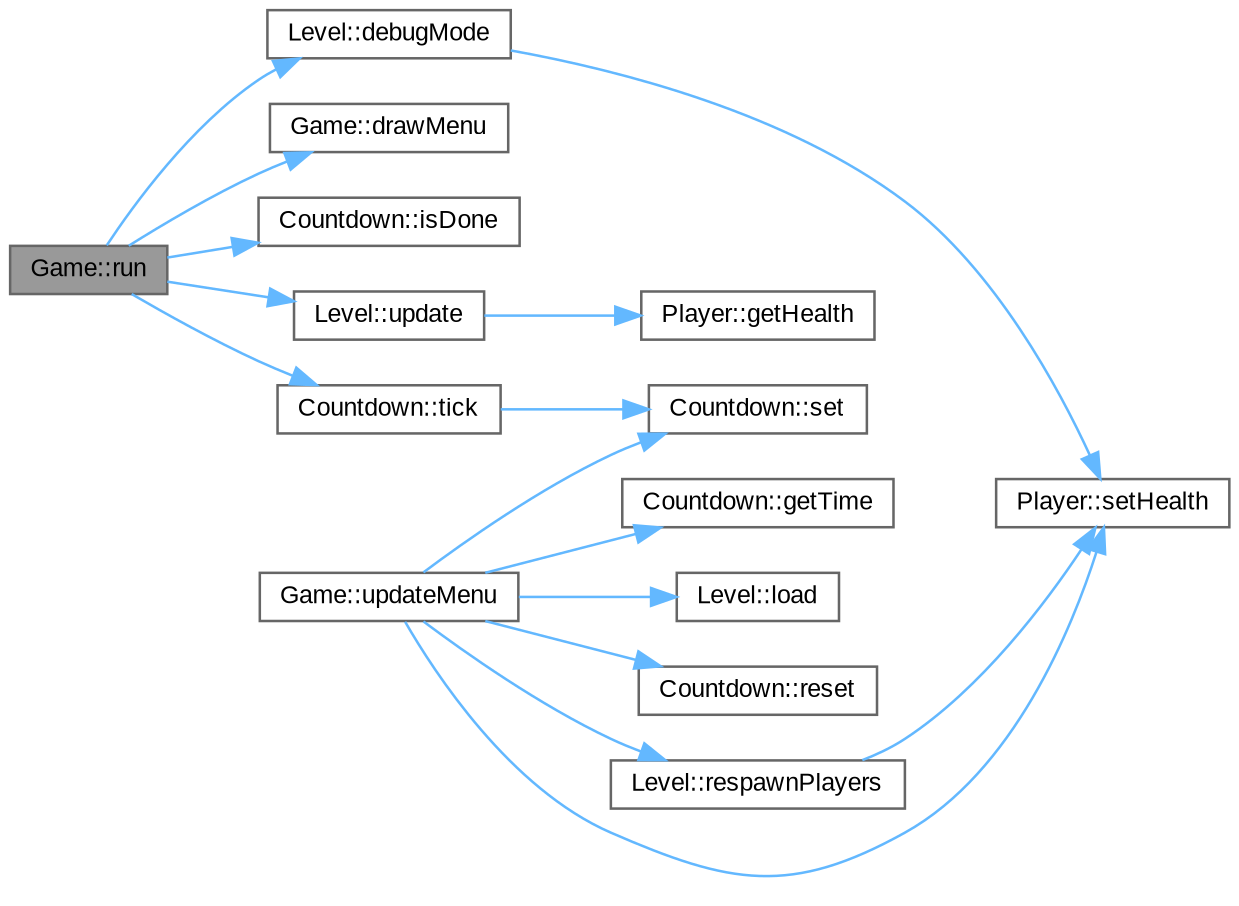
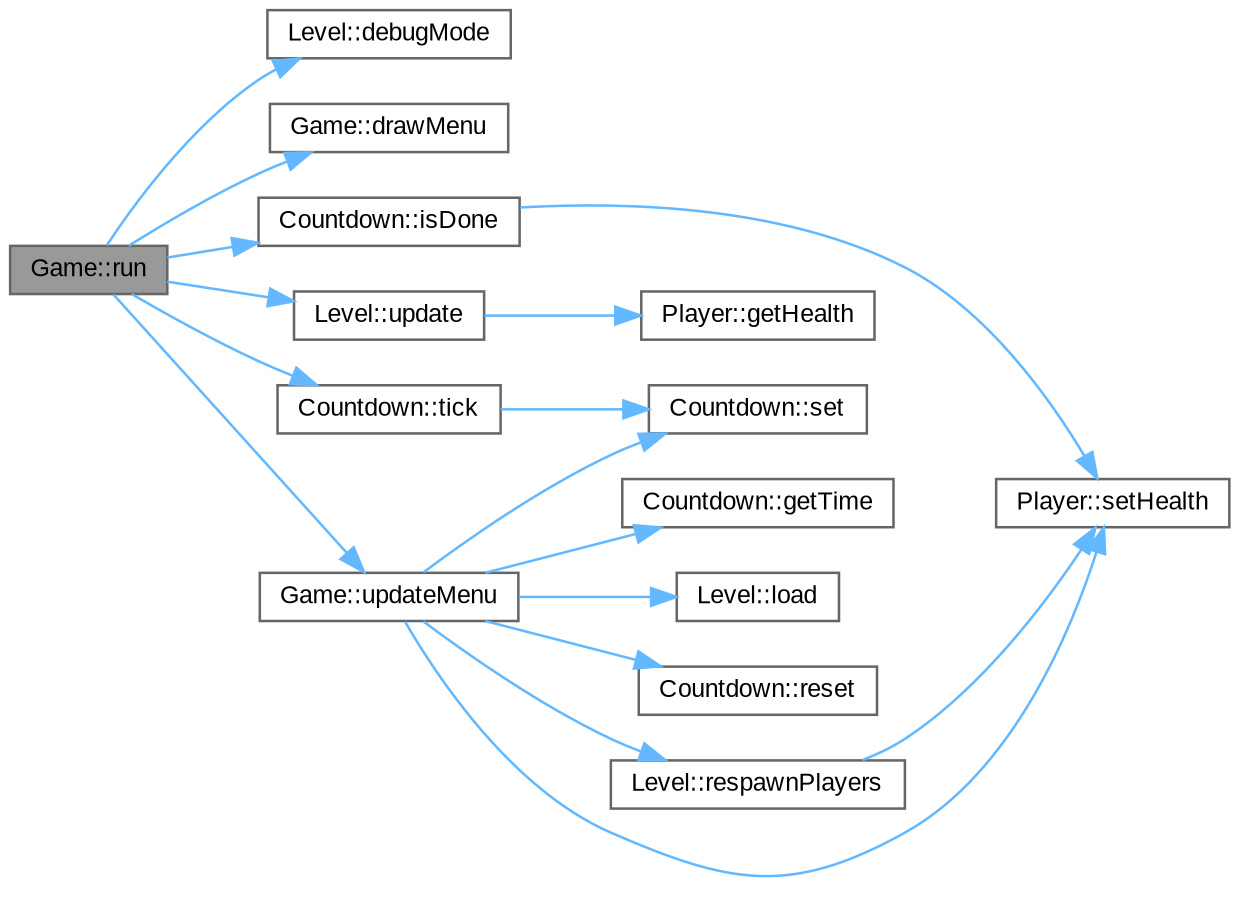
(860, 171) -> (845, 243)
none -> (230, 424)
